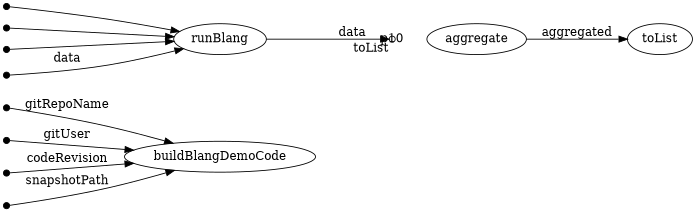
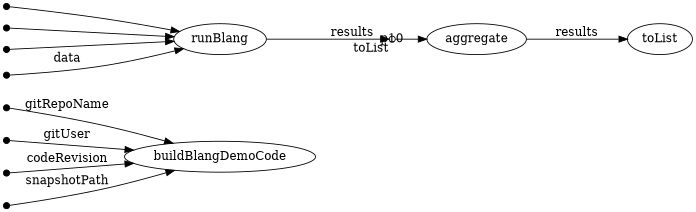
(352, 33) -> (352, 33)
(577, 33) -> (577, 33)
none -> (407, 39)
